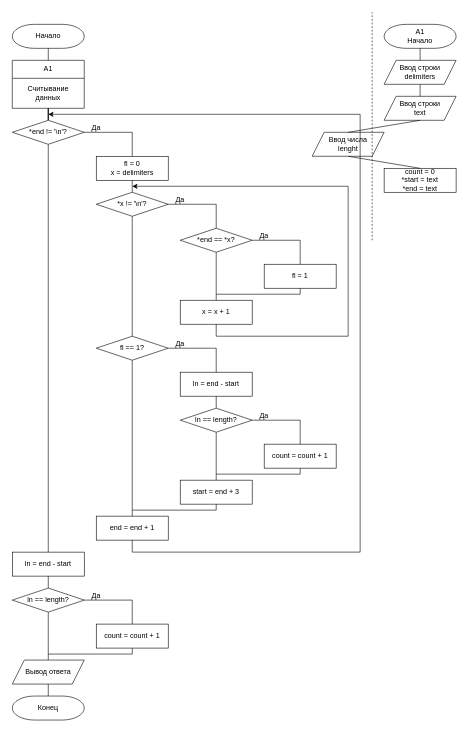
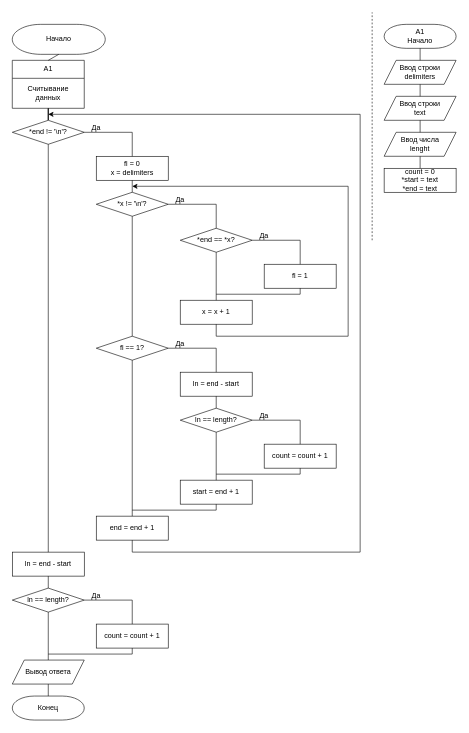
(48, 36) -> (59, 39)
(348, 144) -> (420, 144)
(216, 492) -> (216, 492)
